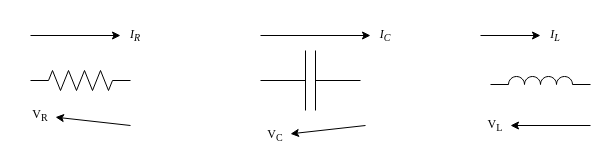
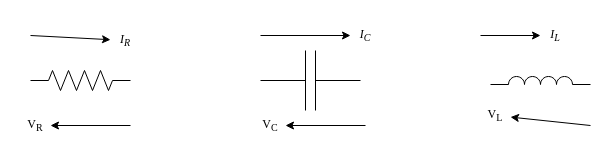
(136, 36) -> (126, 41)
(386, 36) -> (366, 36)
(41, 116) -> (36, 126)
(496, 126) -> (496, 116)
(276, 136) -> (271, 126)
